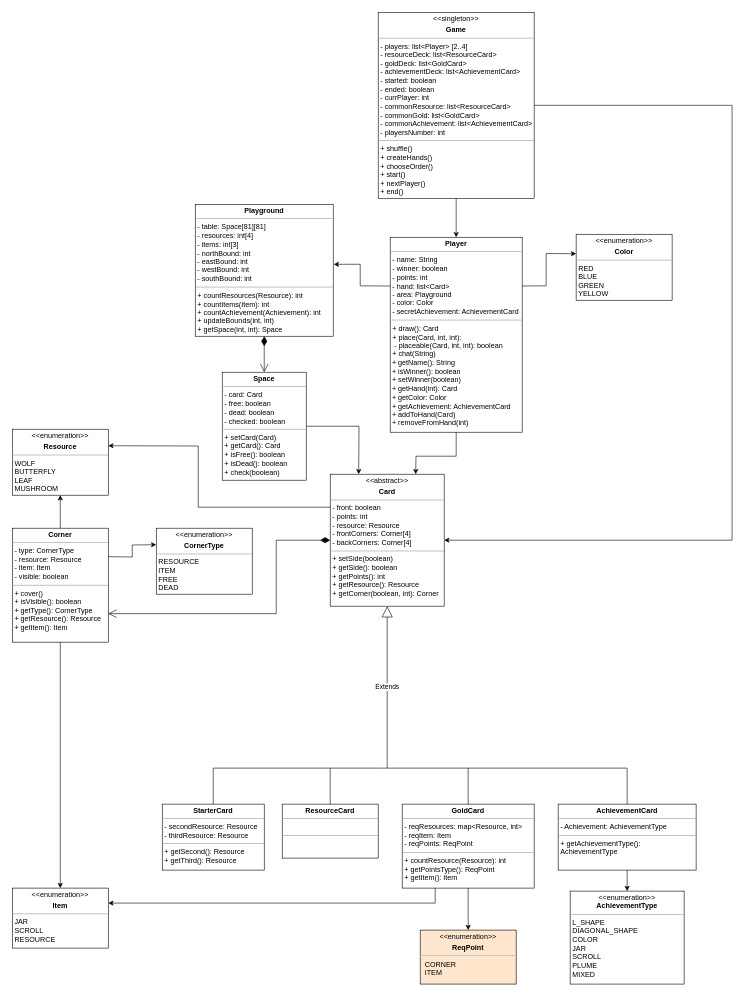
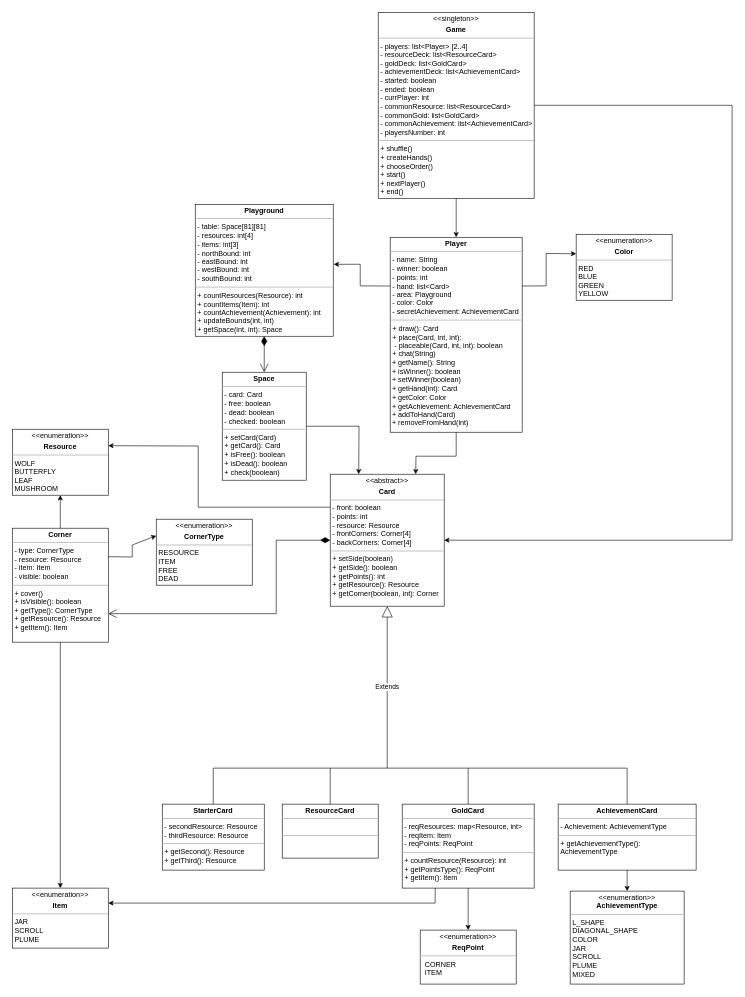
(204, 561) -> (204, 552)
(42, 910) -> (42, 910)
(468, 957) -> (468, 957)
